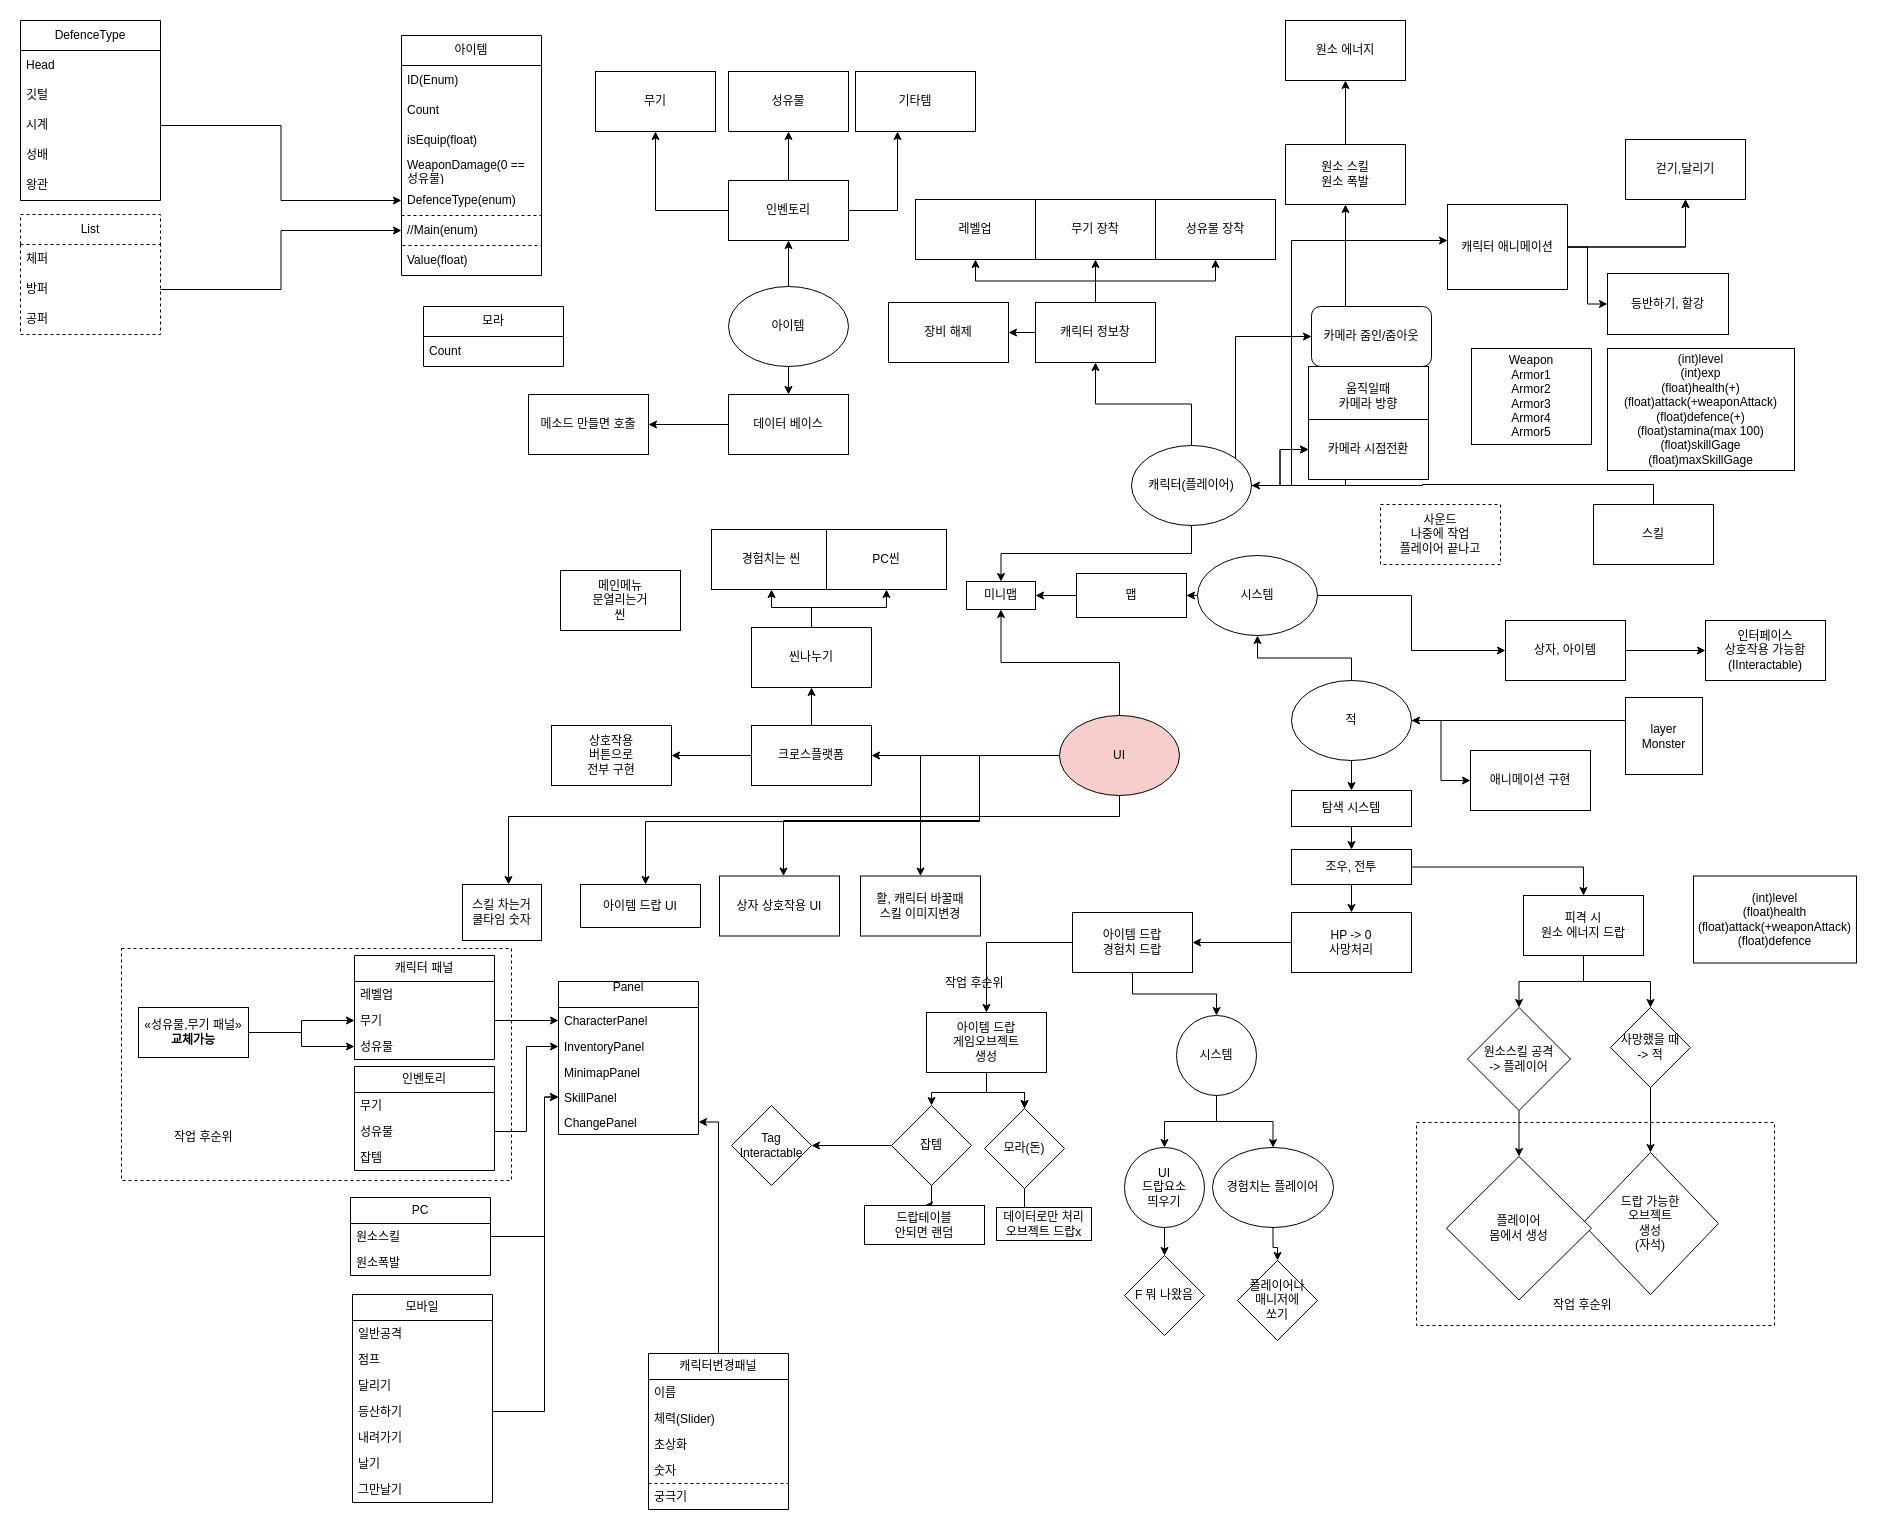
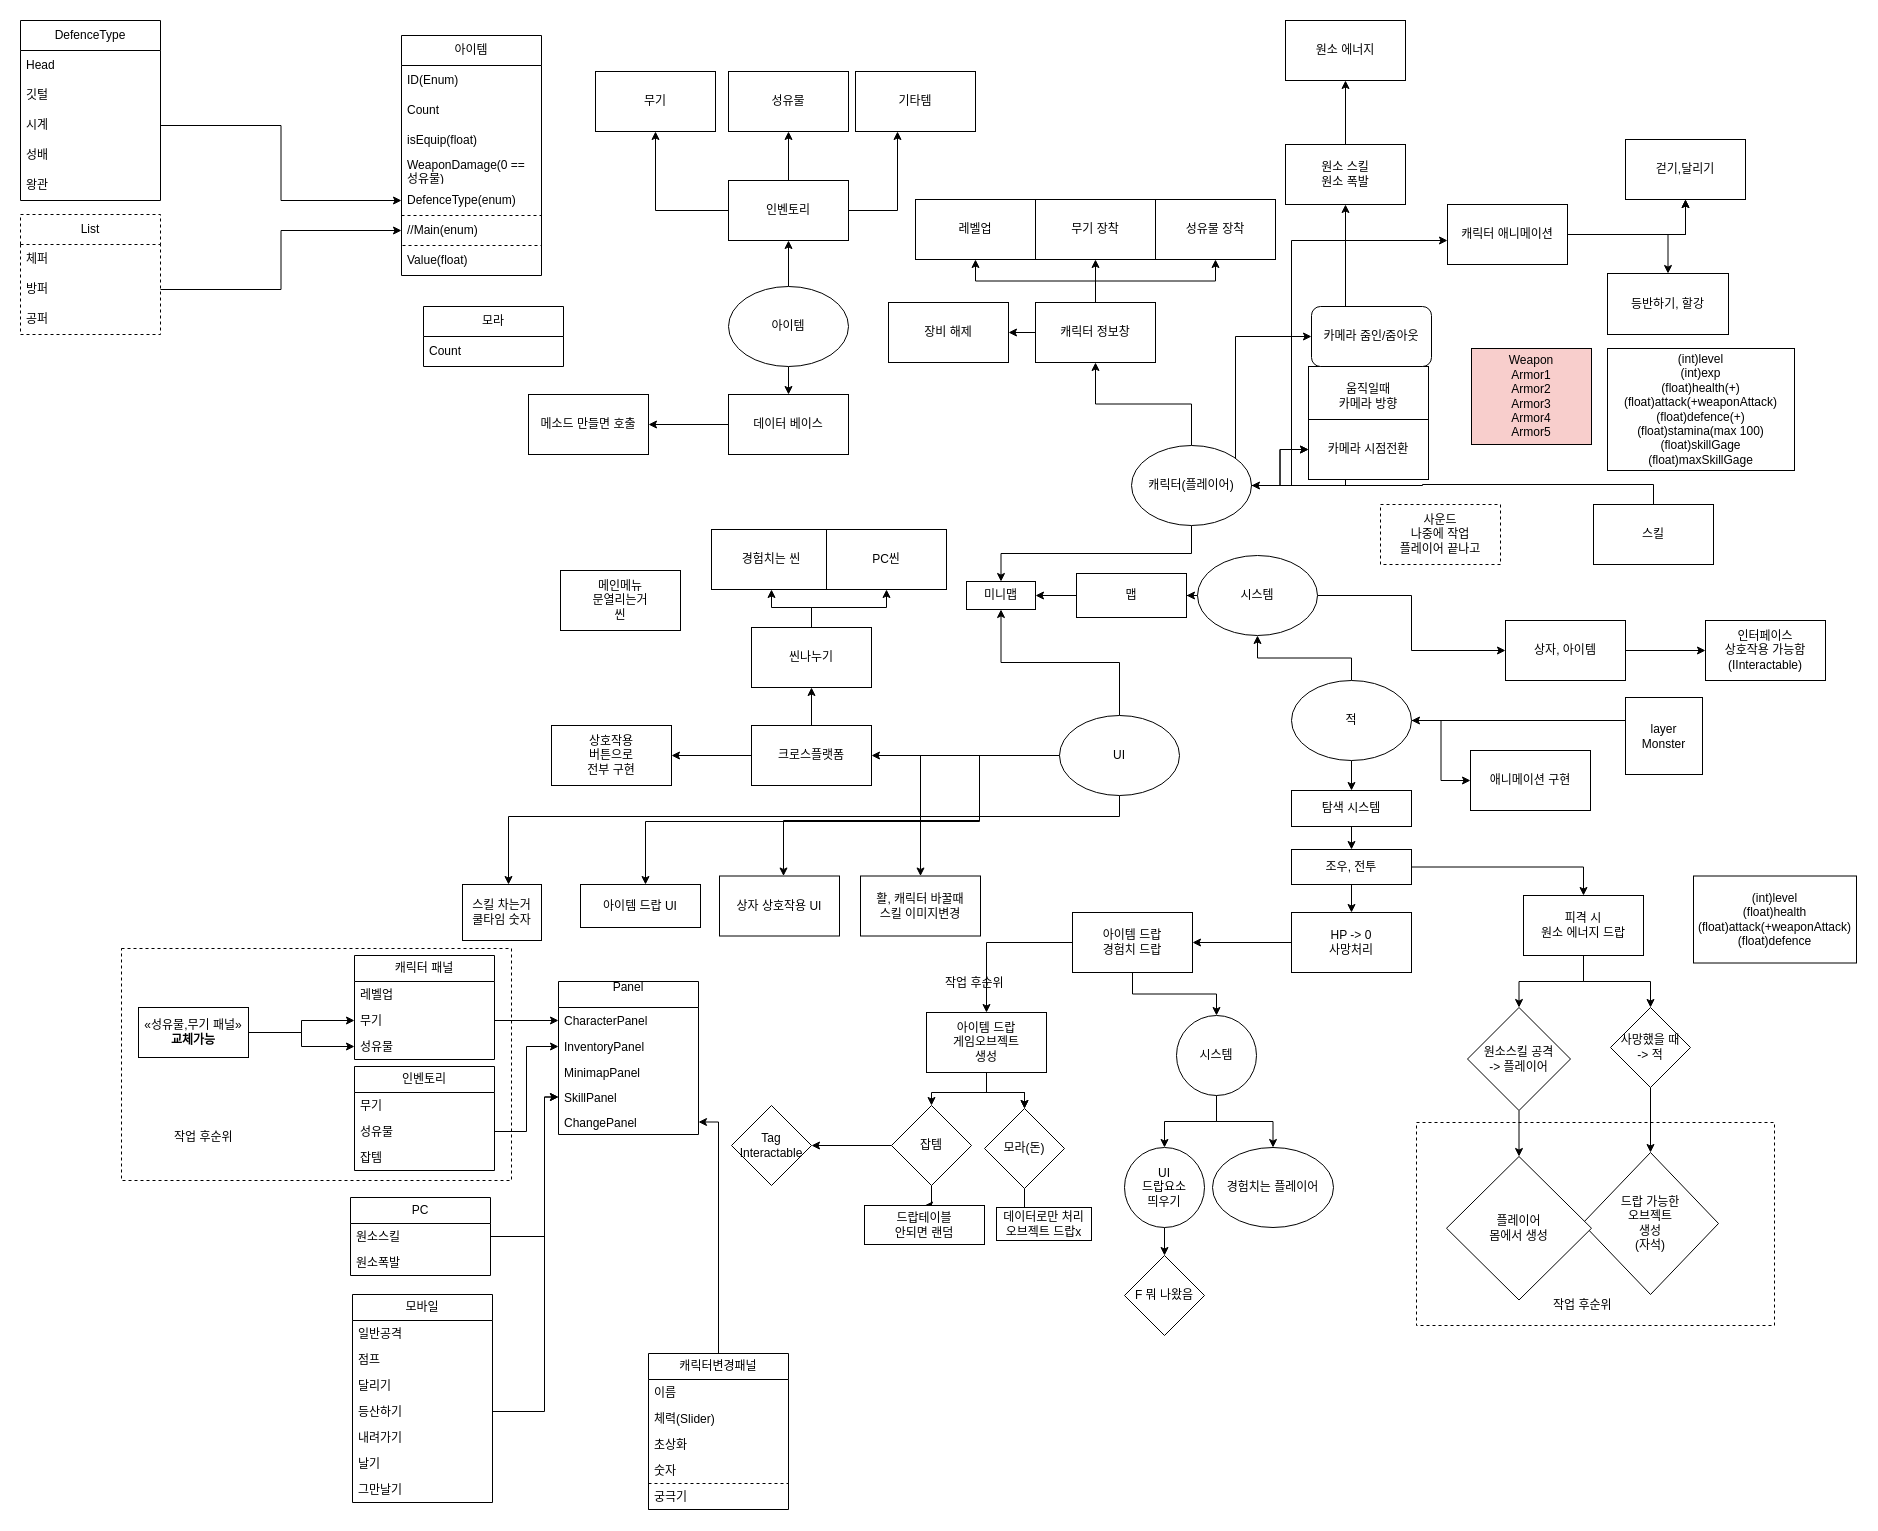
(1508, 247) -> (1508, 235)
(1532, 397) -> (1532, 397)
(1120, 756) -> (1120, 756)
(1273, 1243) -> none
(1278, 1301) -> none
